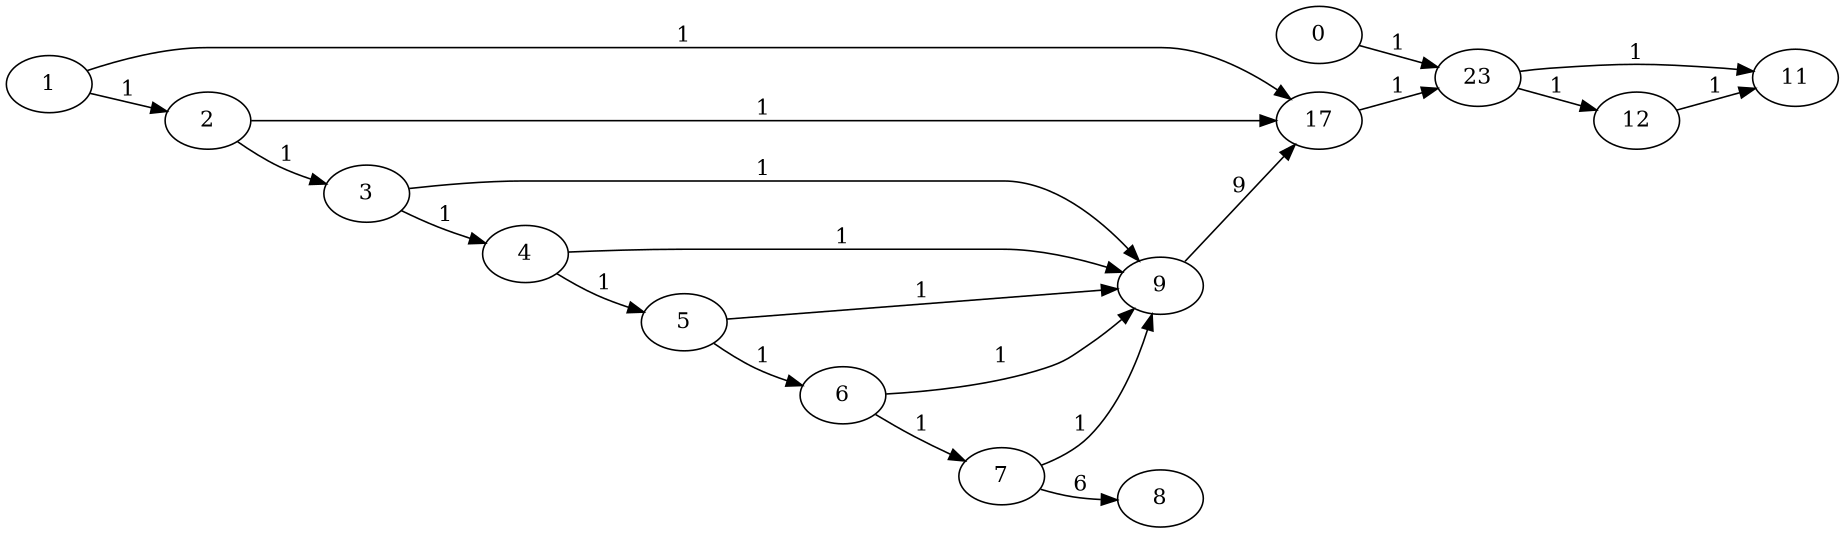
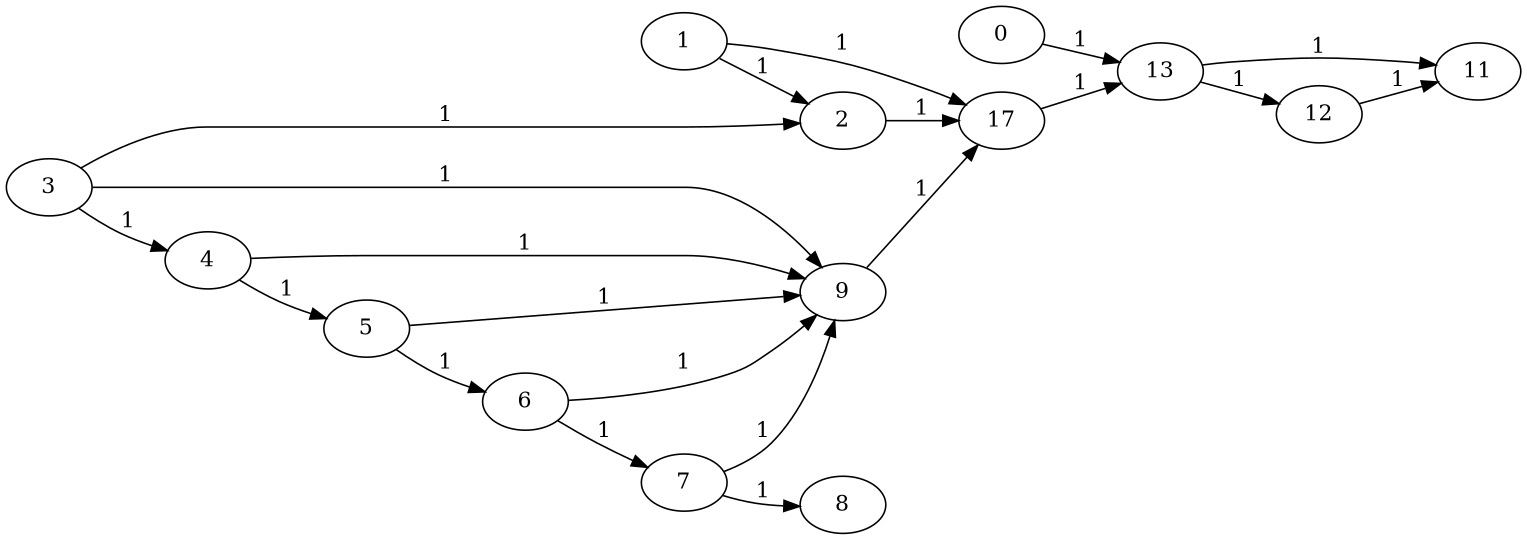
(1478, 78) -> (1160, 71)
(273, 163) -> (429, 127)
(1240, 187) -> (922, 190)
(1081, 485) -> (764, 491)
